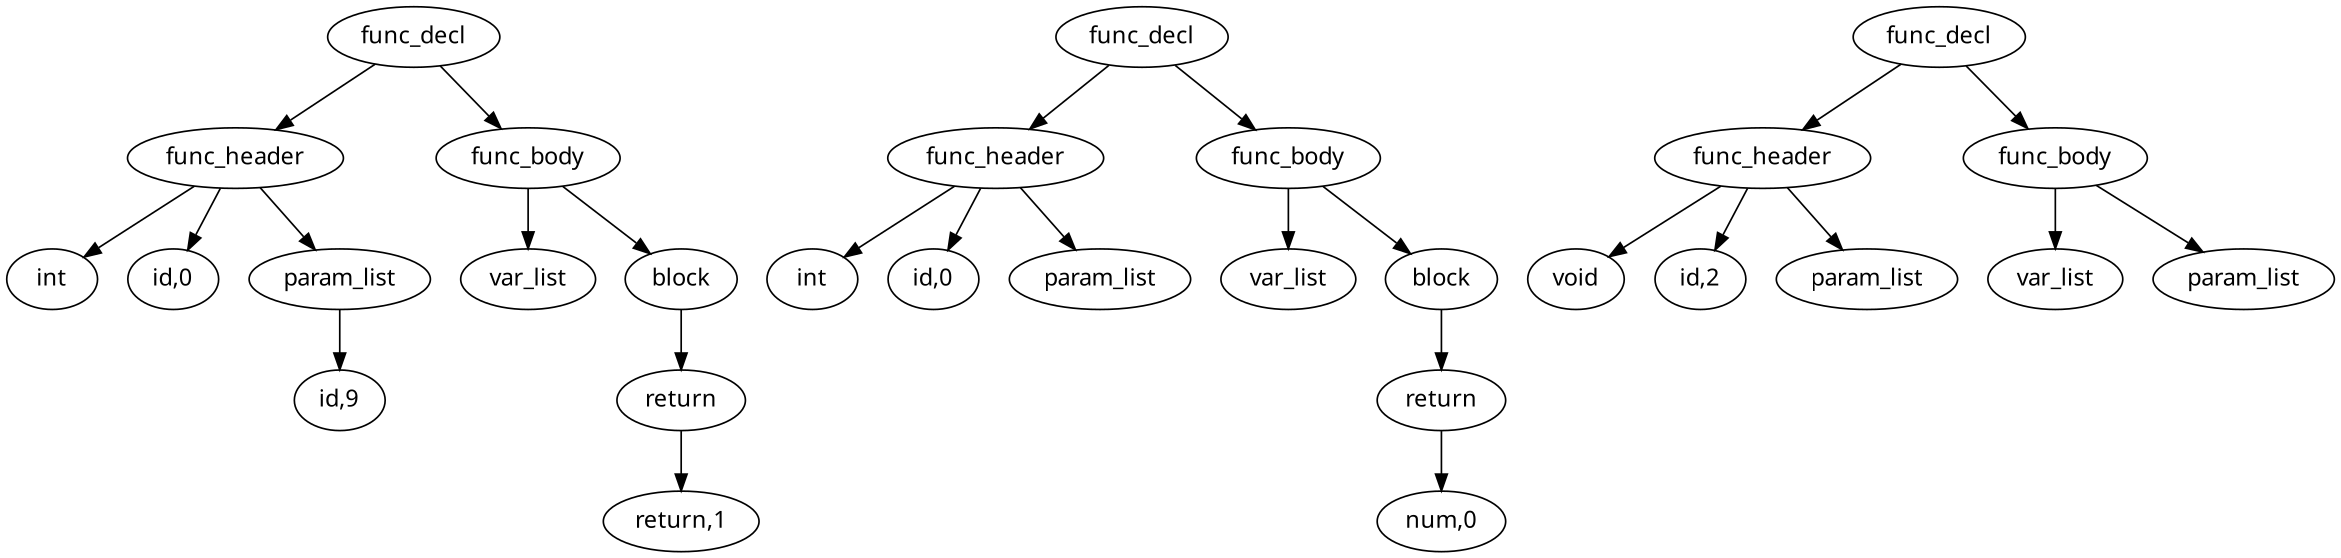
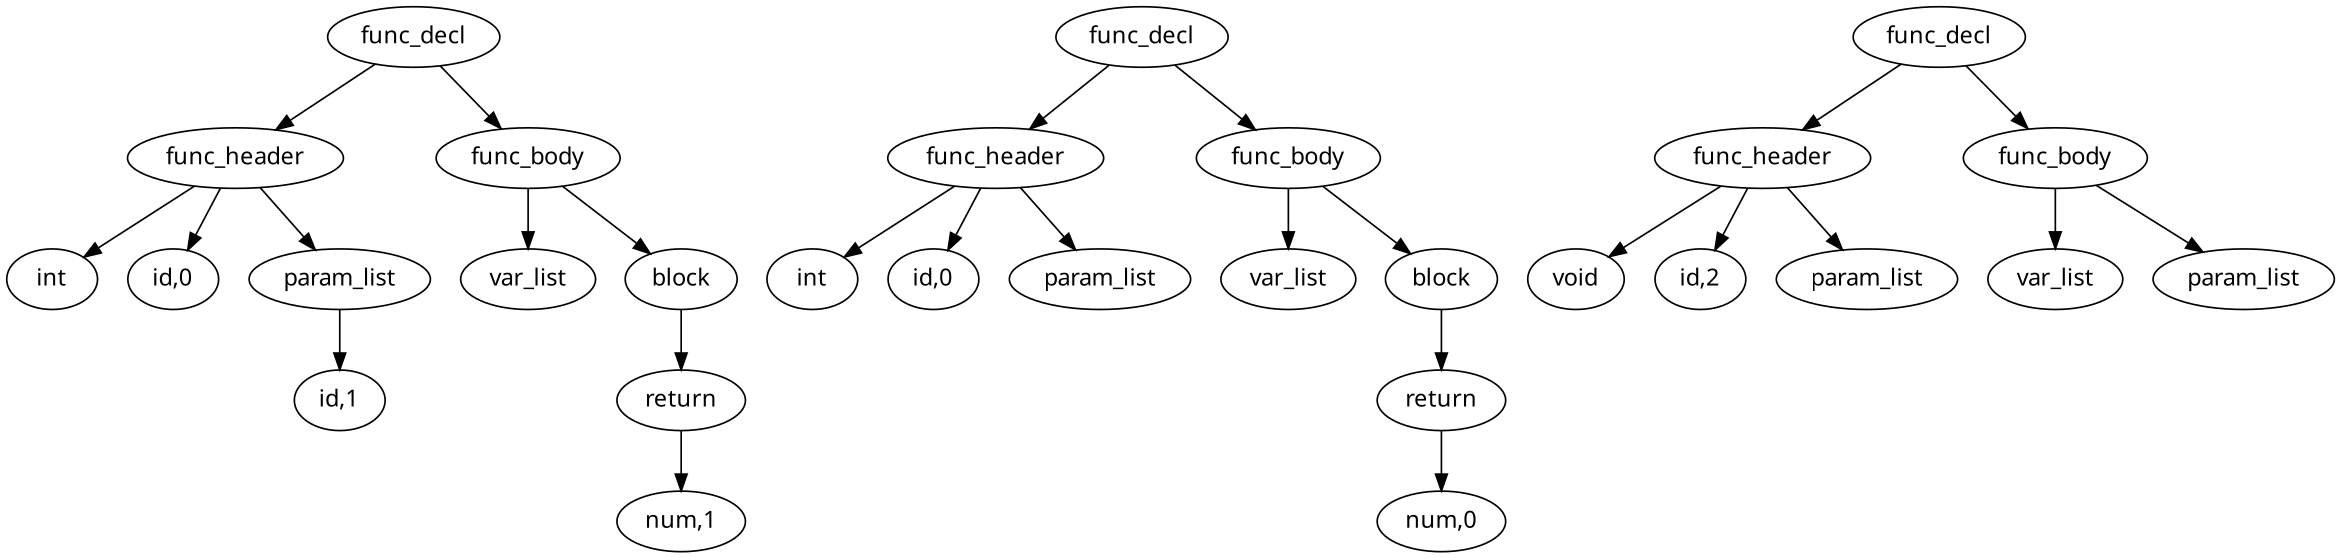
(340, 400) -> (340, 400)
(681, 521) -> (681, 521)
